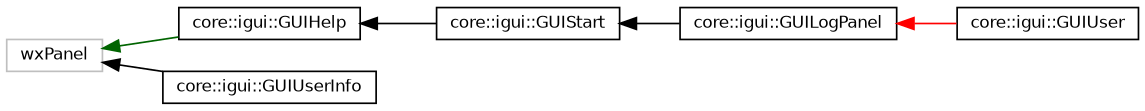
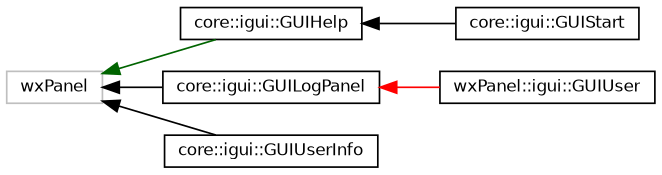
(658, 24) -> (141, 87)
(1048, 24) -> (547, 87)
